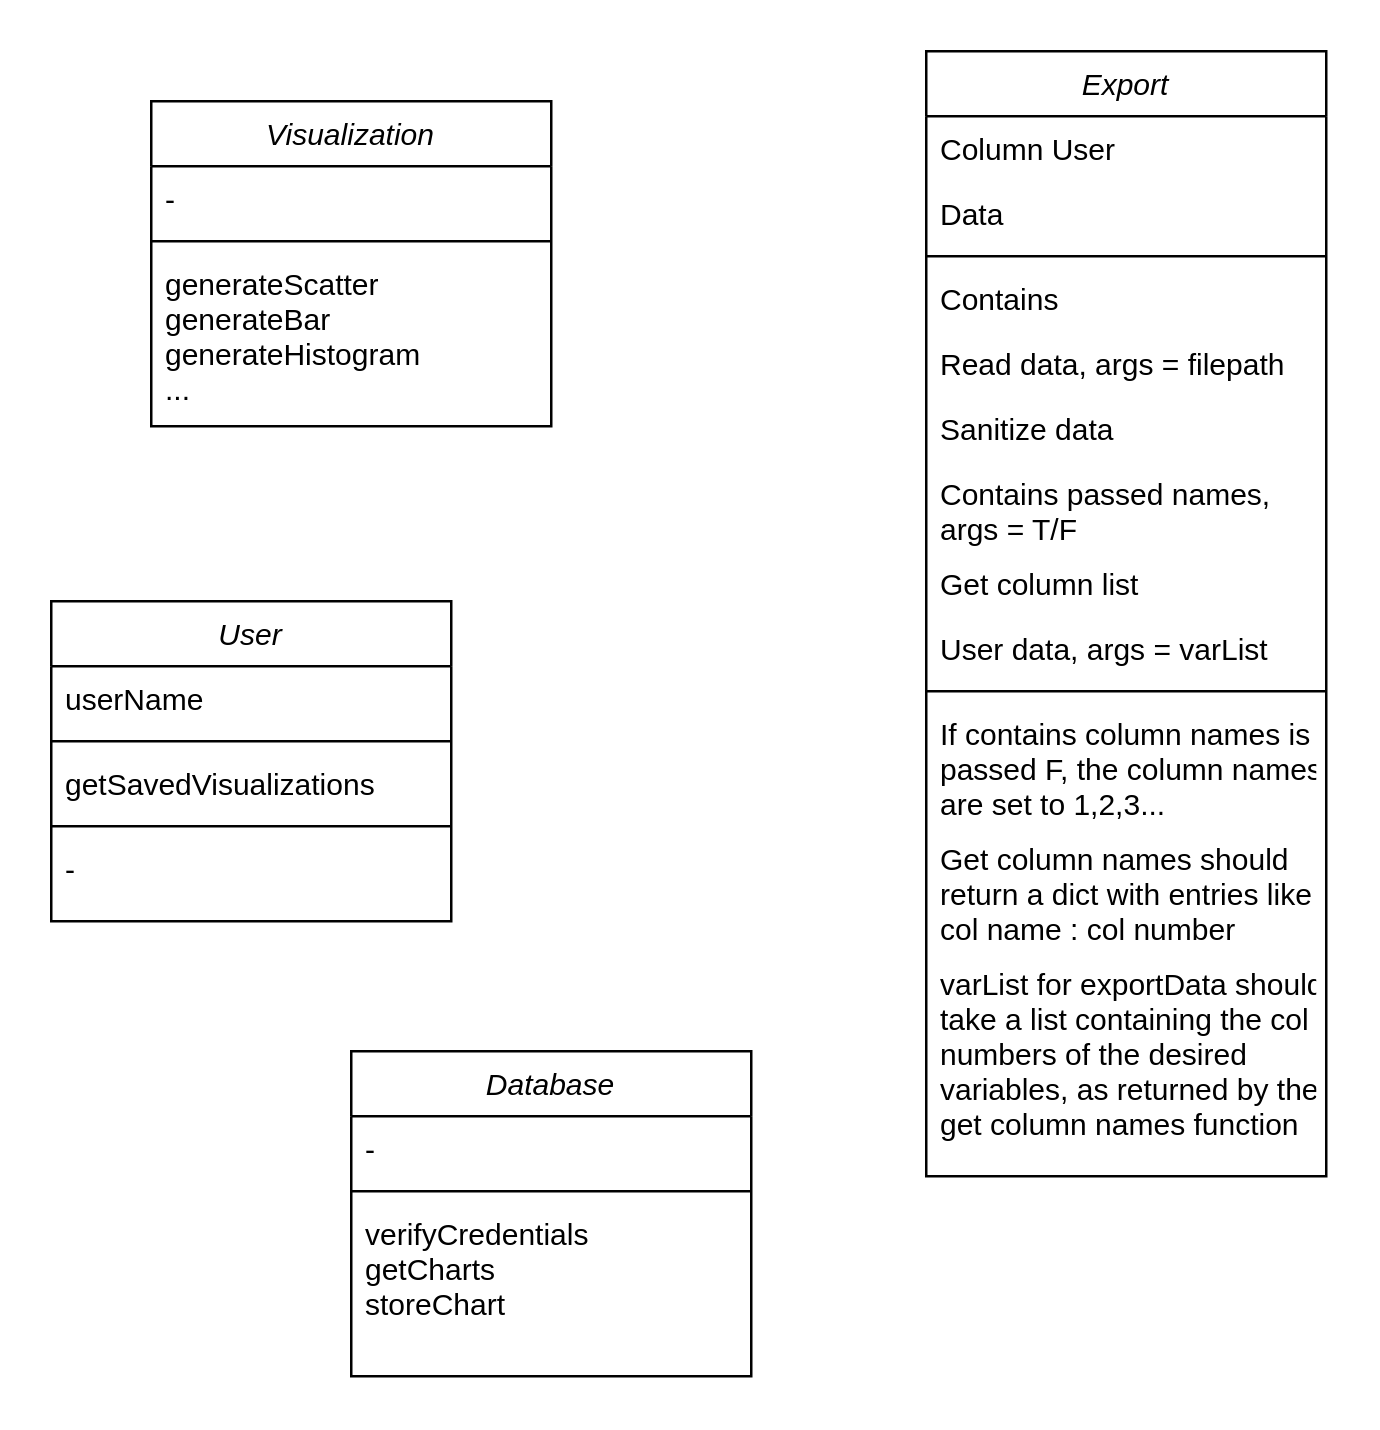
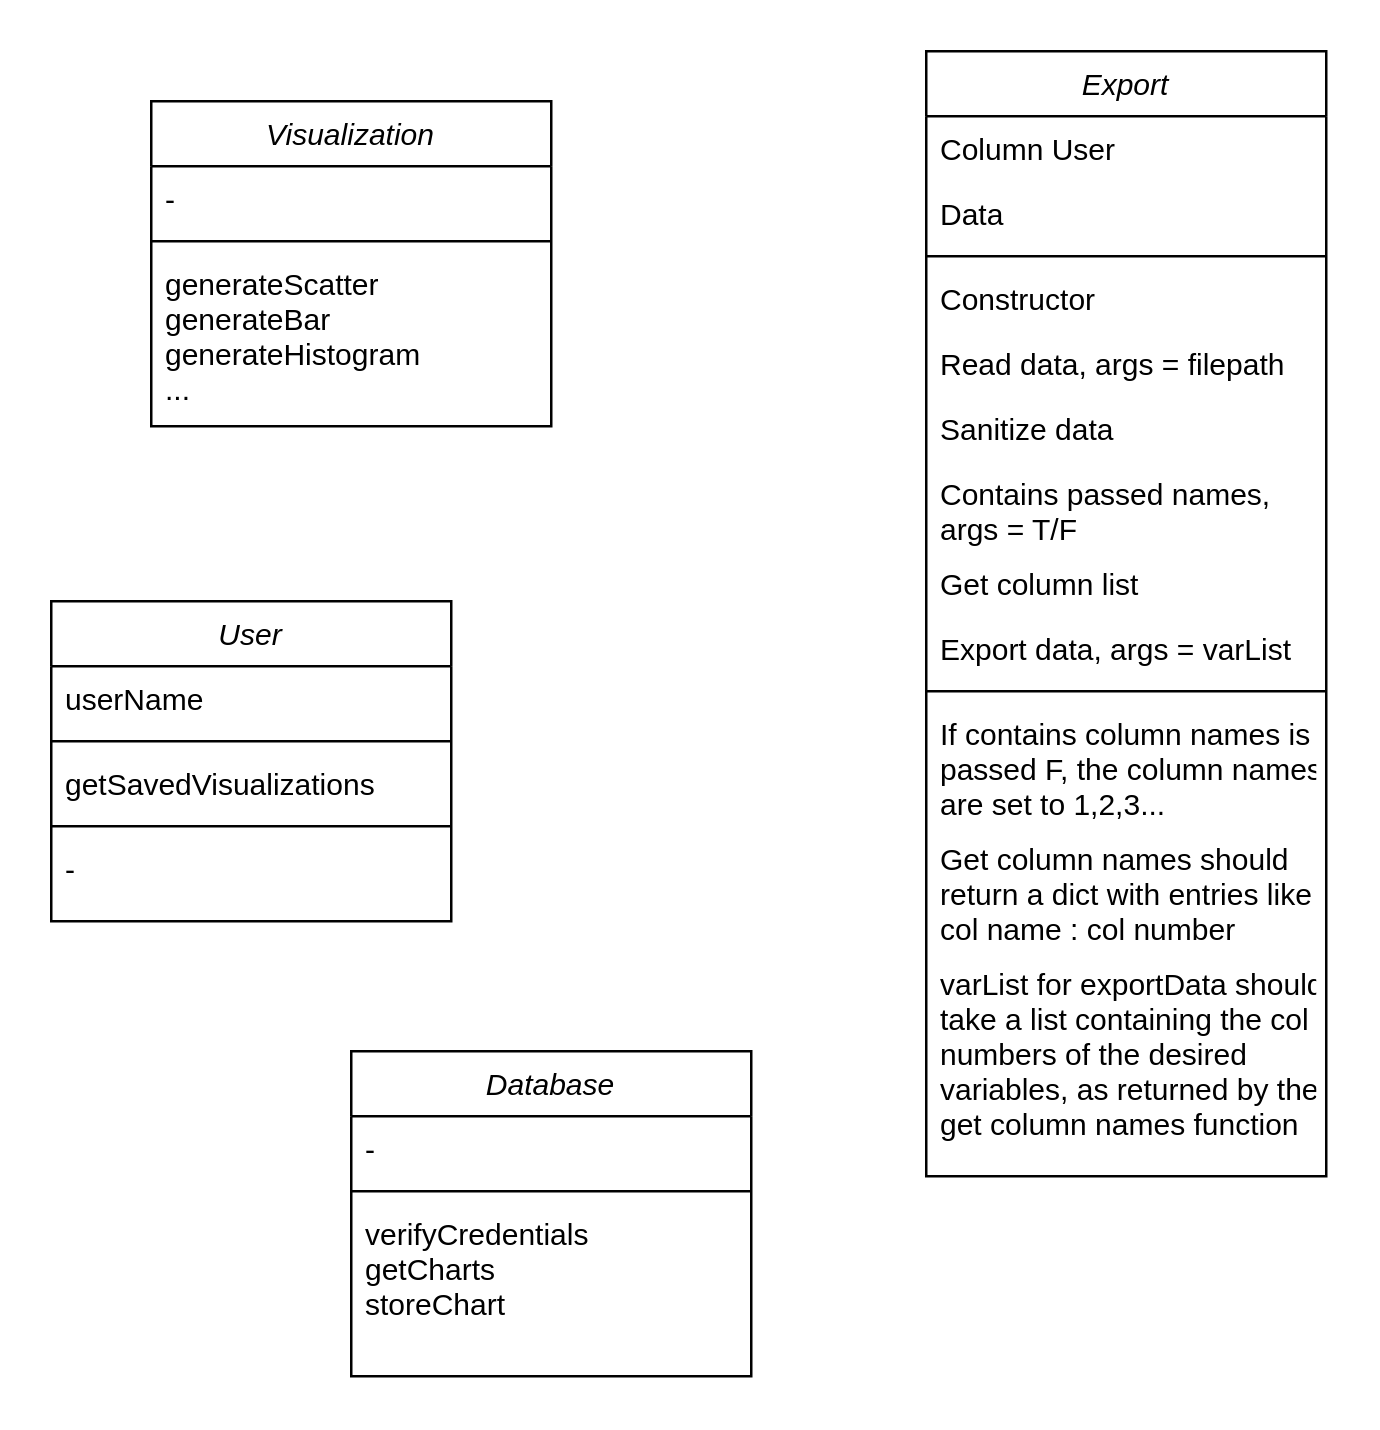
(1003, 300) -> (1032, 300)
(1127, 650) -> (1143, 650)
